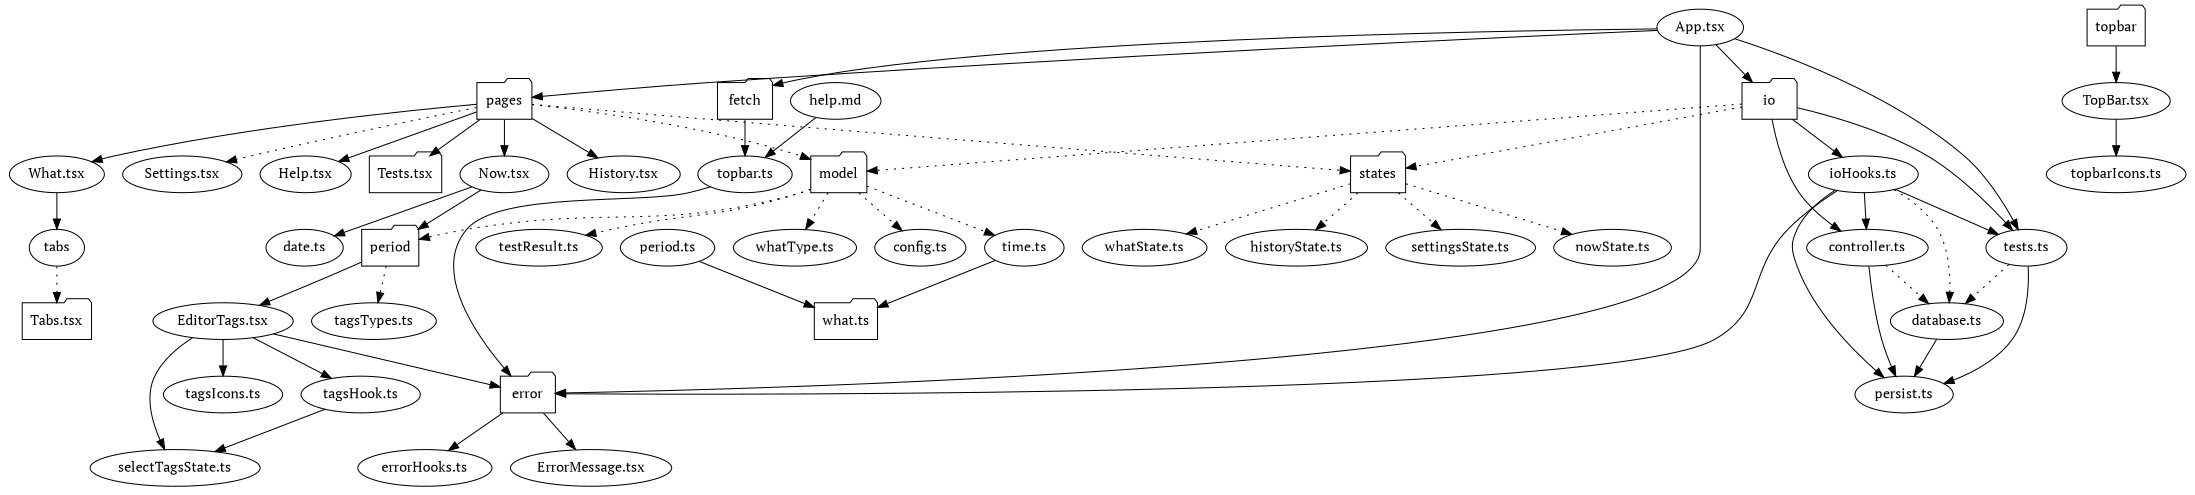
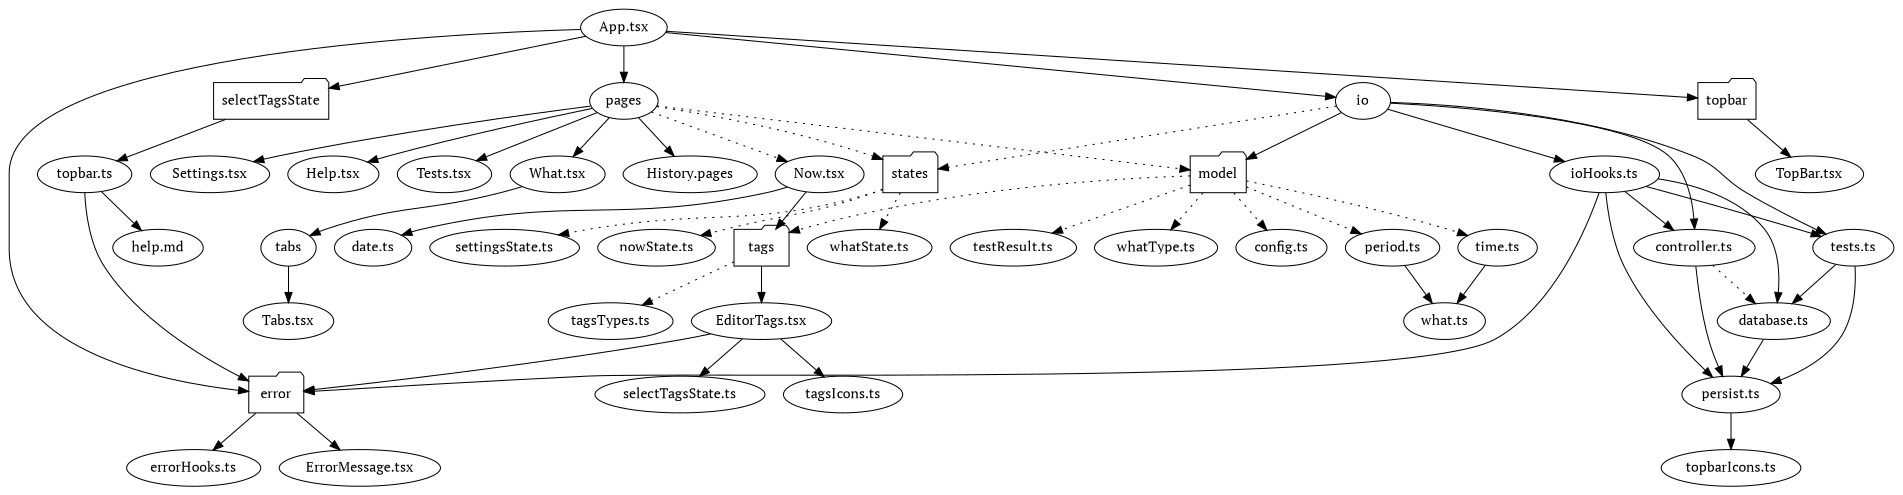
(504, 101) -> (624, 101)
(745, 101) -> (271, 101)
(1770, 101) -> (1363, 101)
(1891, 106) -> (1177, 64)
(356, 133) -> (427, 130)
(504, 133) -> (715, 135)
(2116, 133) -> (1731, 426)
(794, 134) -> (118, 207)
(1310, 137) -> (1298, 134)
(406, 174) -> (444, 174)
(624, 174) -> (690, 174)
none -> (1299, 208)
(1939, 232) -> (1733, 203)
(390, 248) -> (762, 248)
(1297, 248) -> none
(57, 279) -> (289, 279)
(1991, 281) -> (1818, 281)
(57, 321) -> (289, 321)
(846, 321) -> (1445, 321)
(361, 395) -> none
